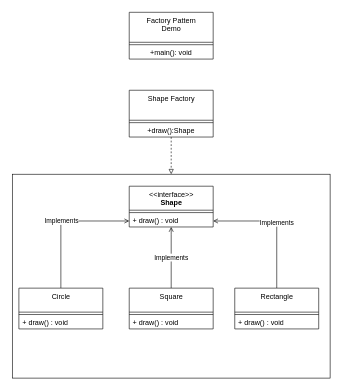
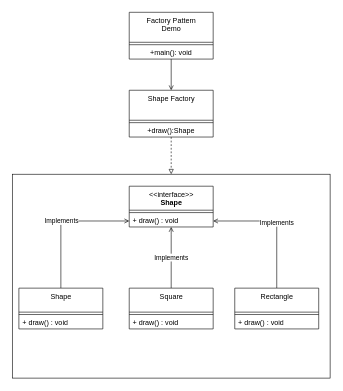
none -> (171, 75)
(61, 297) -> (61, 297)
